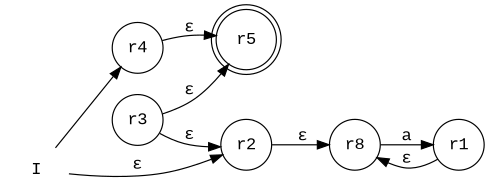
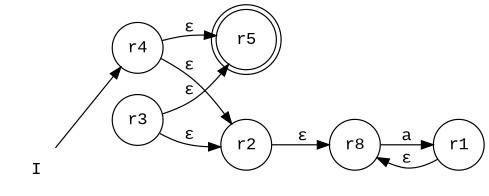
(141, 176) -> (196, 82)
